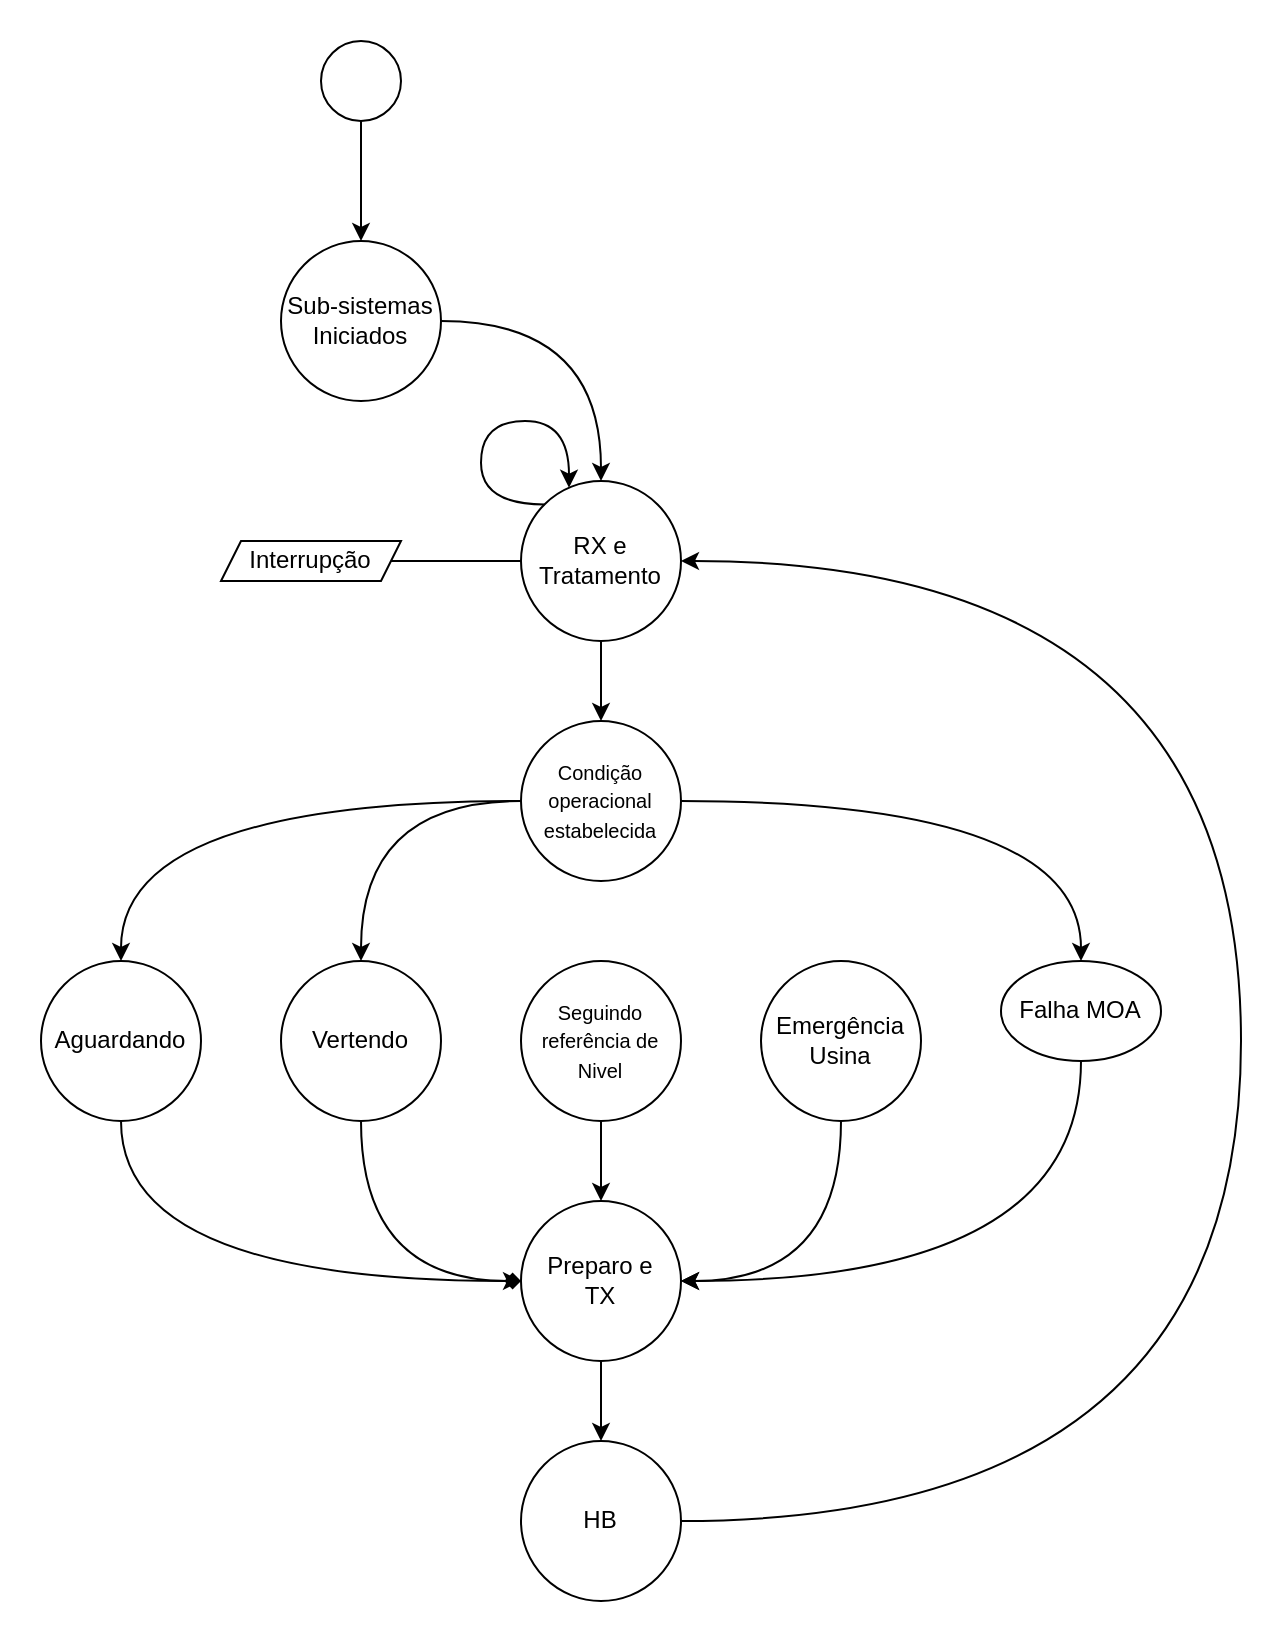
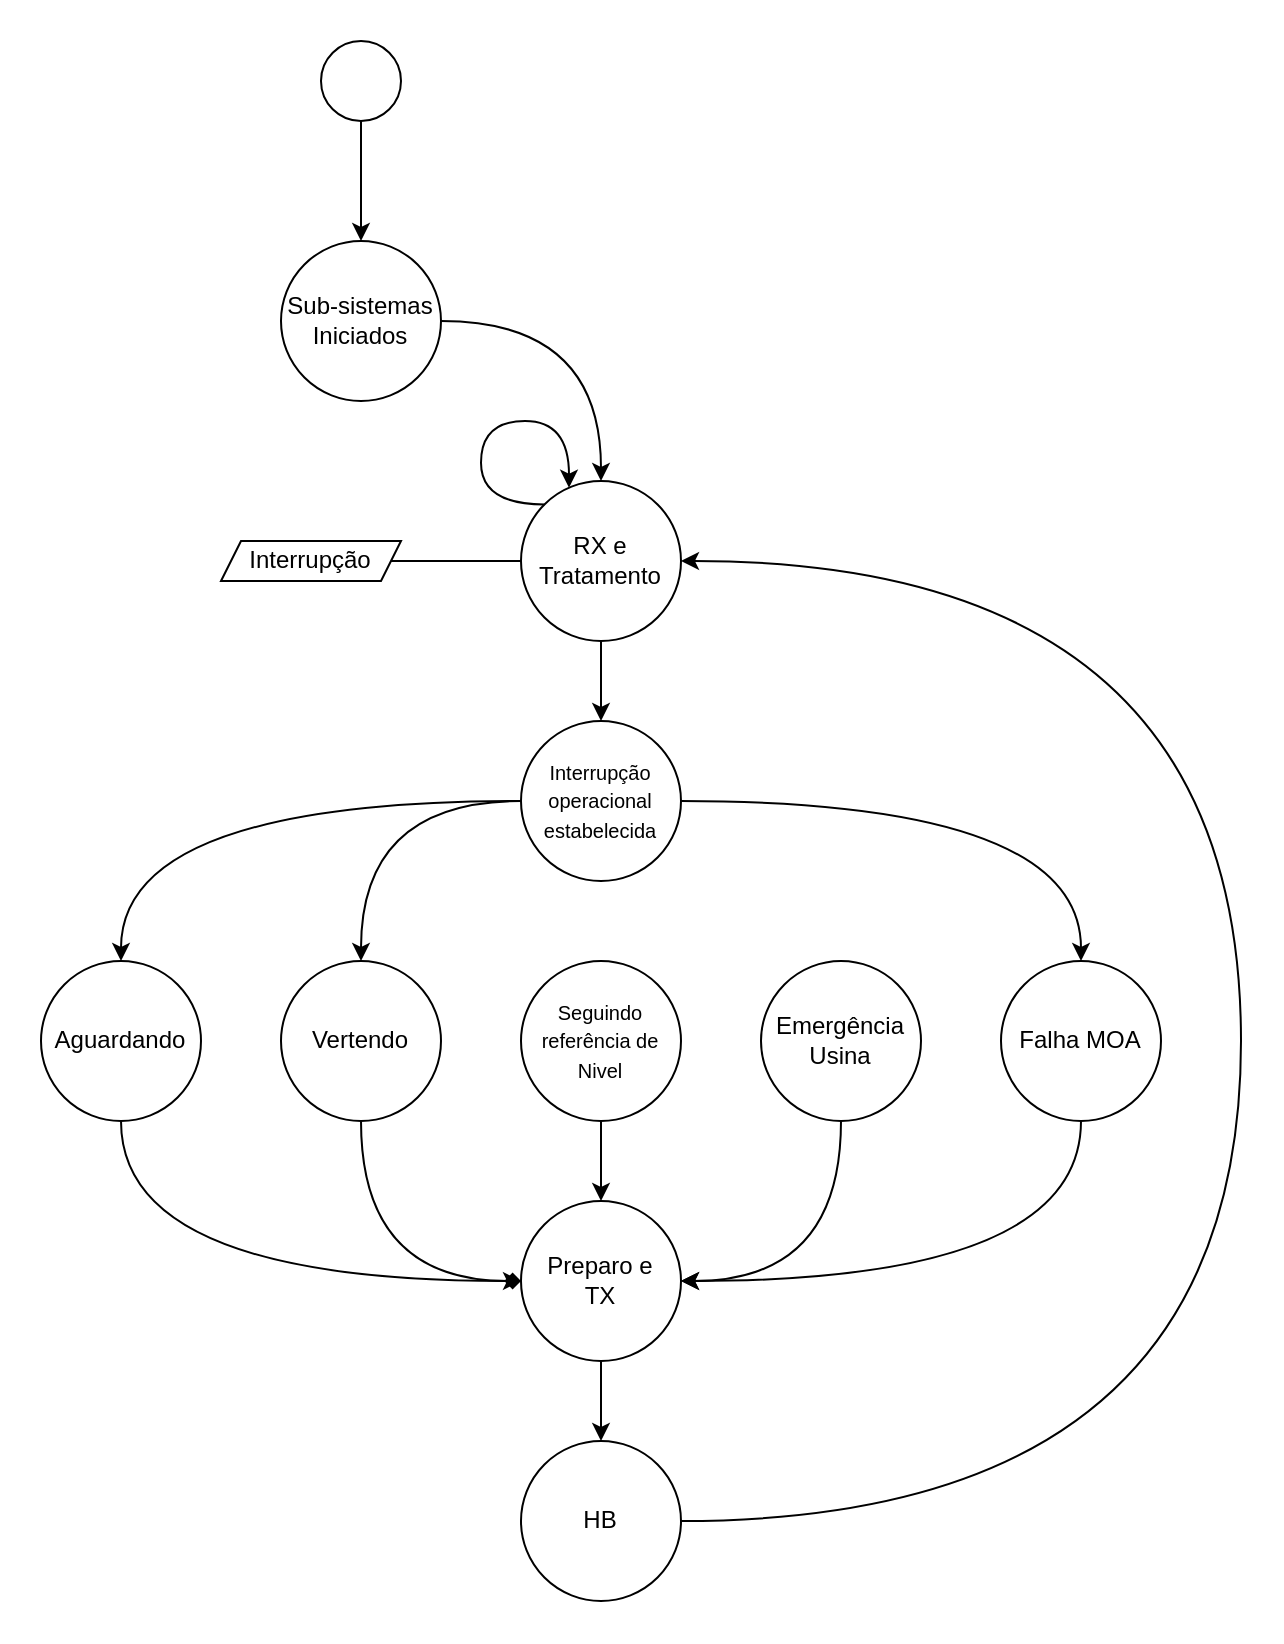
(601, 801) -> (601, 801)
(1081, 1011) -> (1081, 1041)
